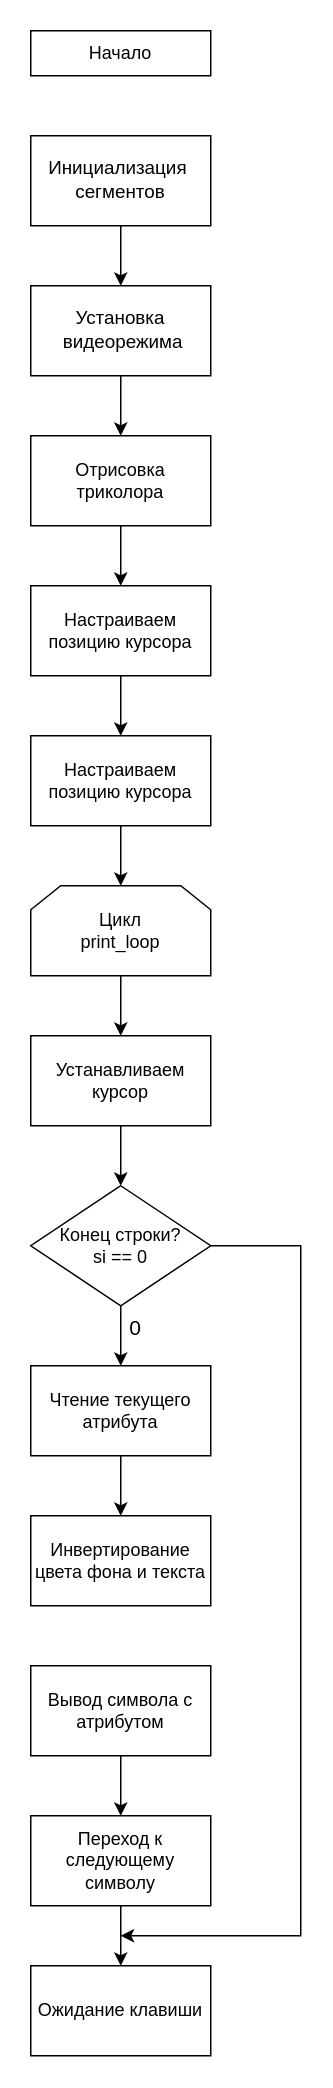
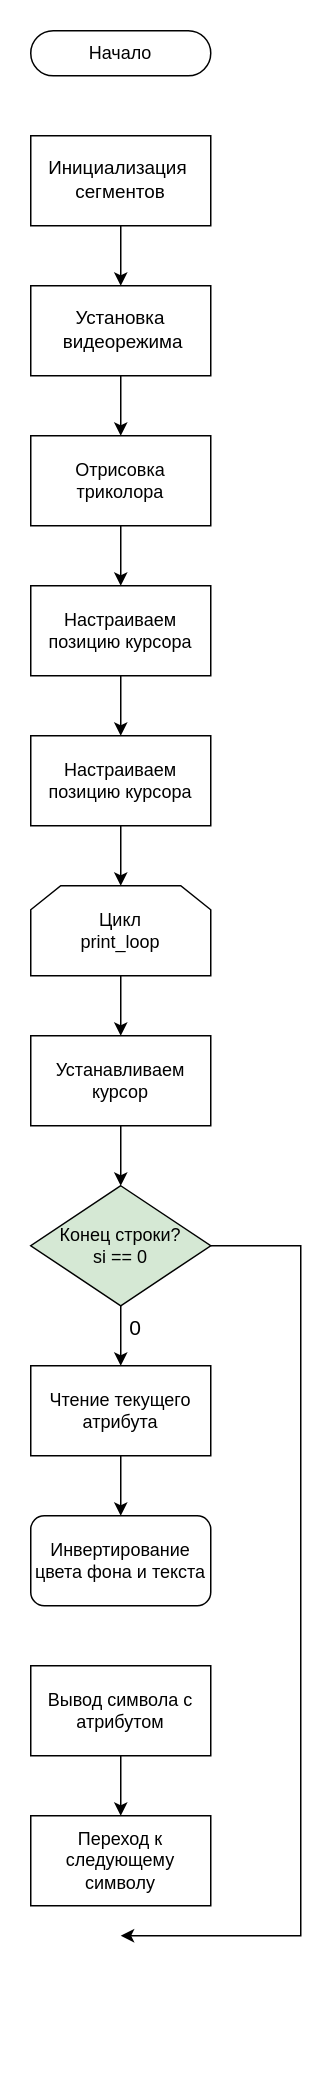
(121, 53) -> (121, 53)
(121, 1246) -> (121, 1246)
(121, 1561) -> (121, 1561)
(121, 1931) -> none
(121, 2011) -> none
